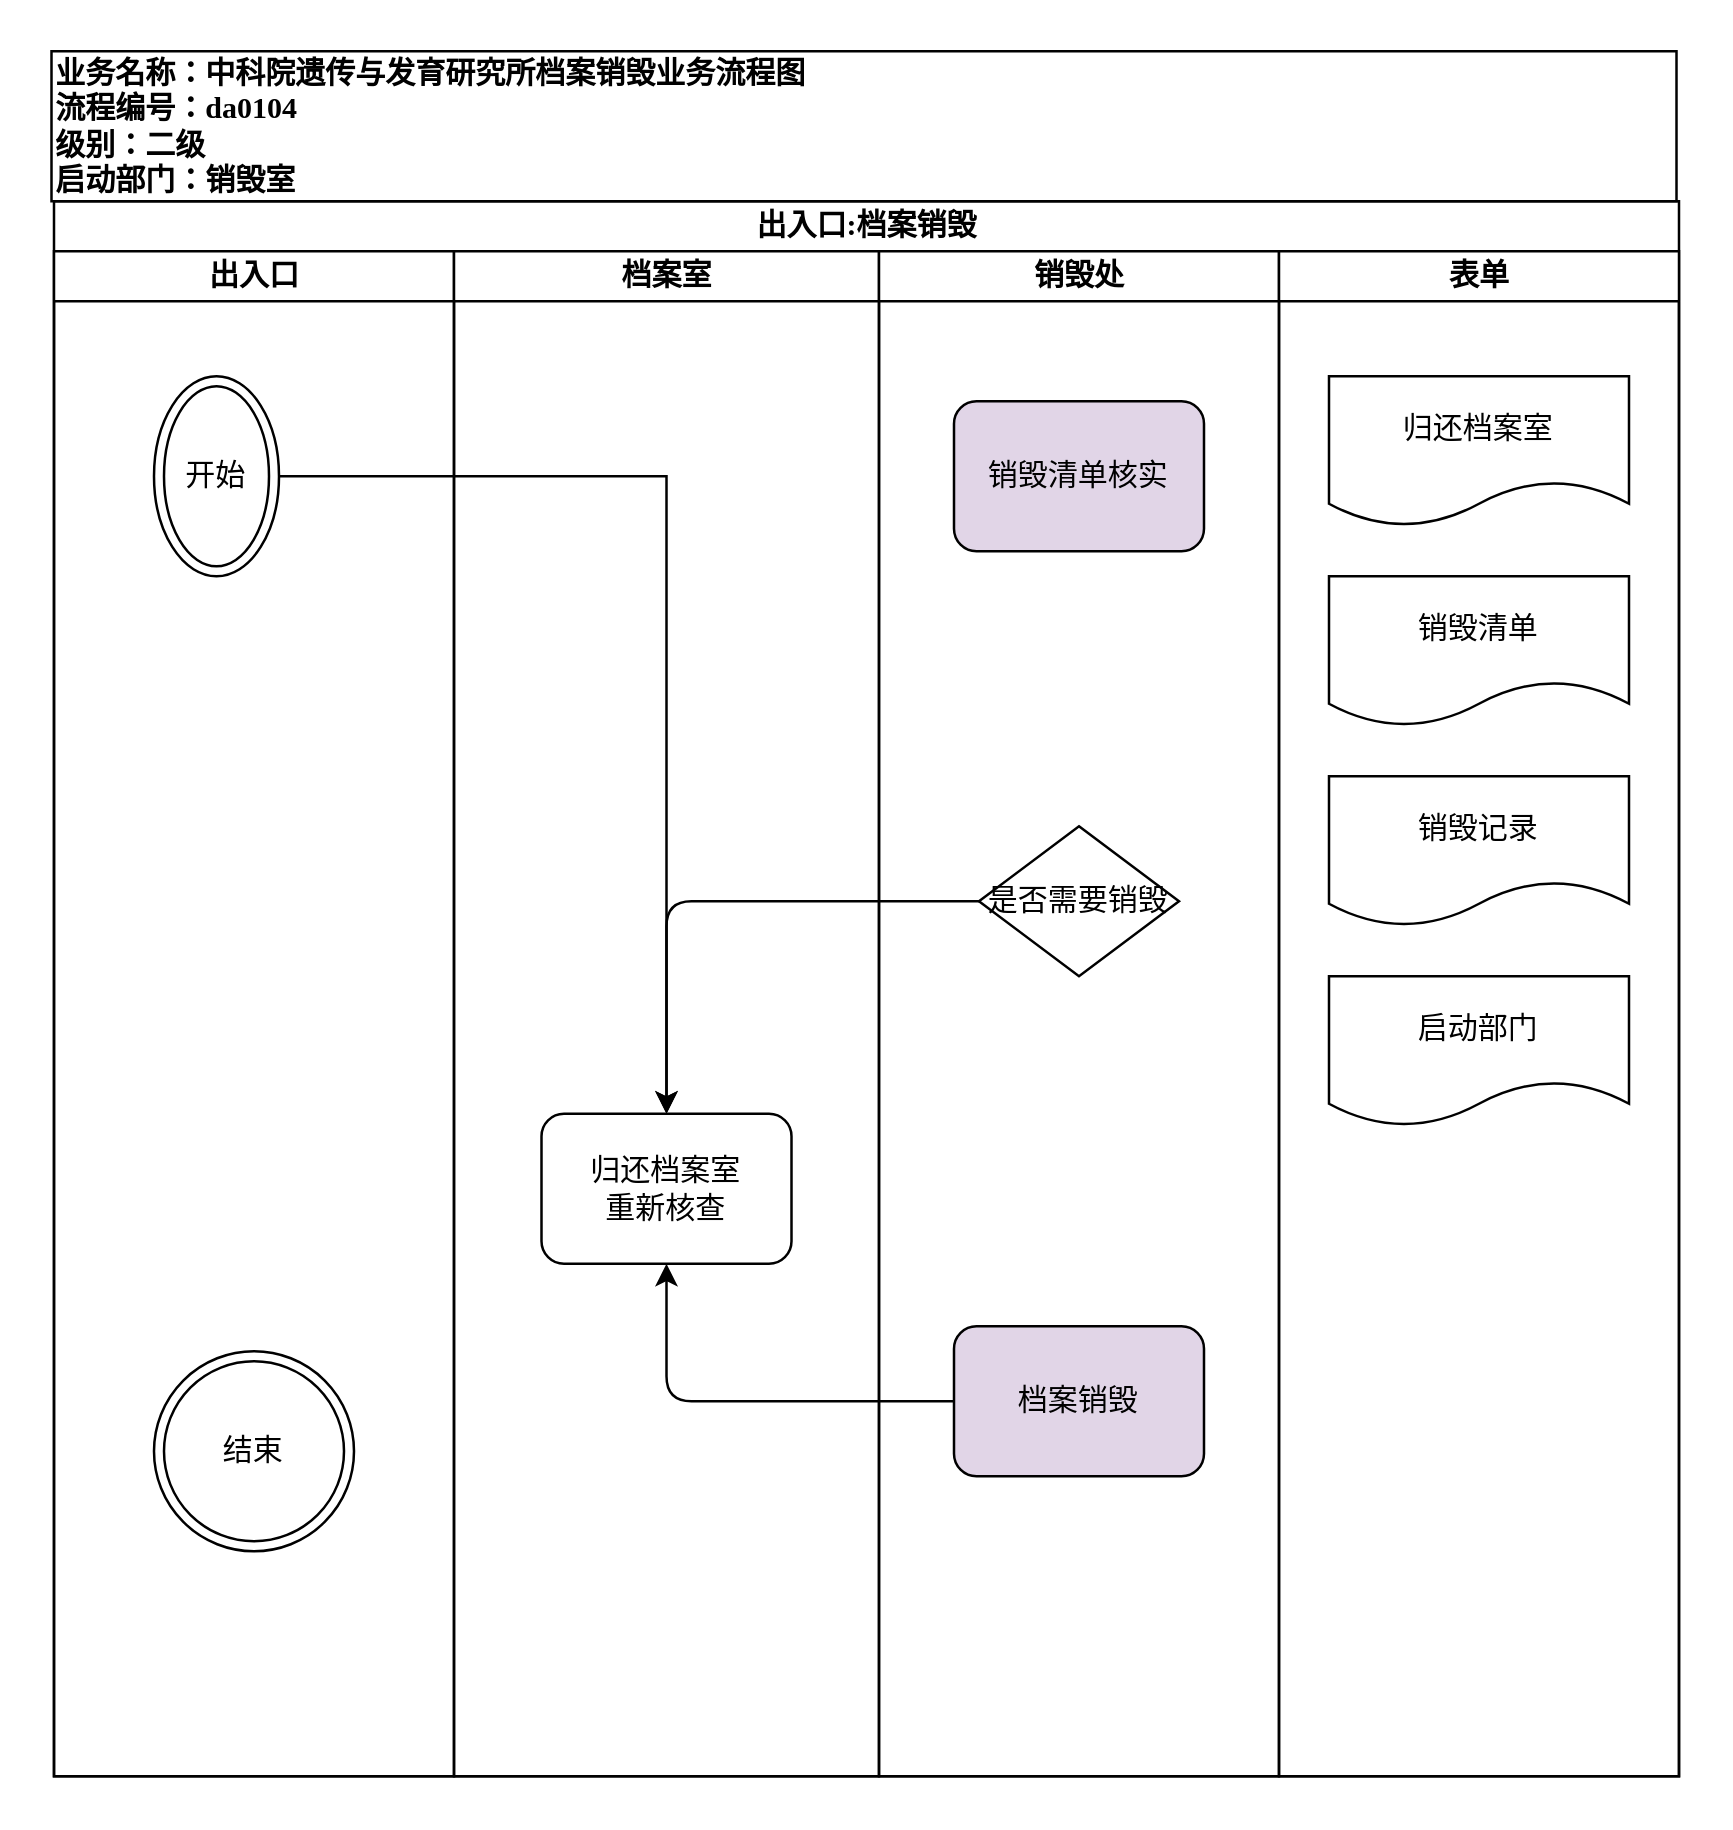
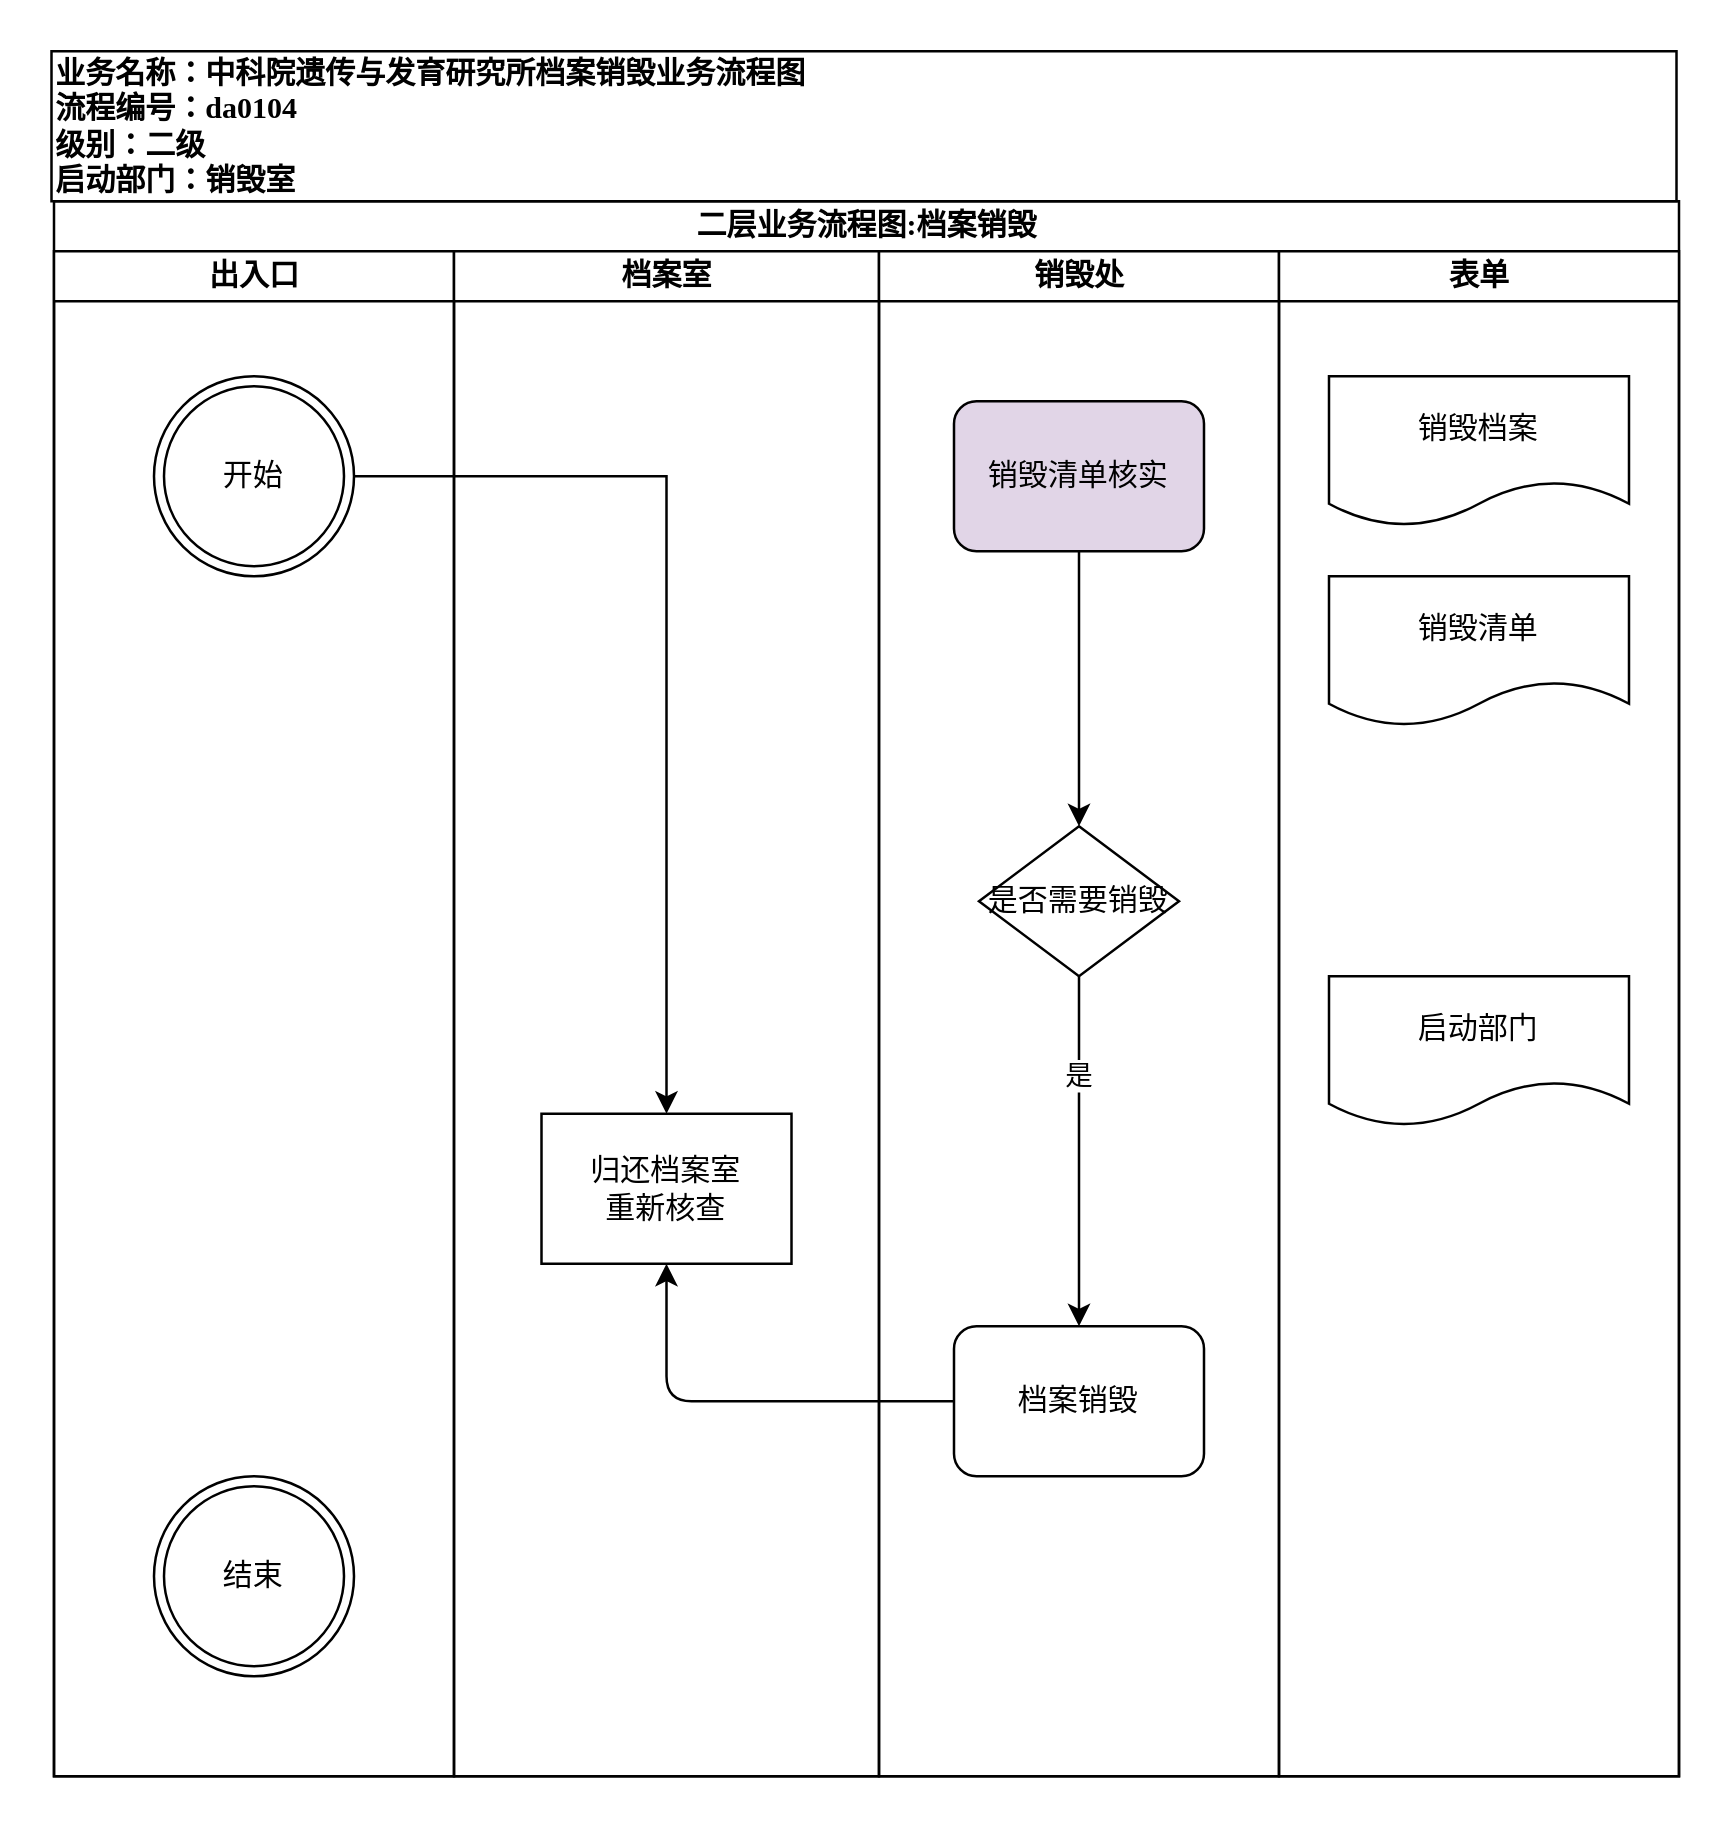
(868, 226) -> (868, 226)
(1479, 429) -> (1479, 429)
(216, 476) -> (254, 476)
none -> (1079, 680)
(1479, 851) -> none
(772, 901) -> none
none -> (1079, 1143)
(666, 1189) -> (666, 1189)
(1079, 1401) -> (1079, 1401)
(254, 1451) -> (254, 1576)
